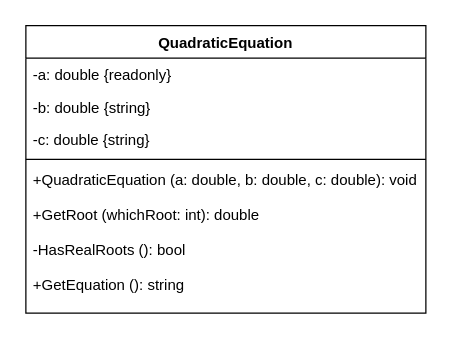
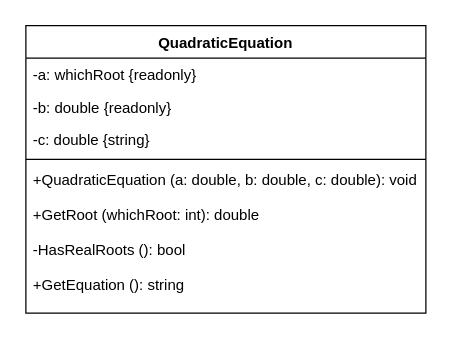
(111, 75) -> (124, 75)
(103, 108) -> (111, 108)
